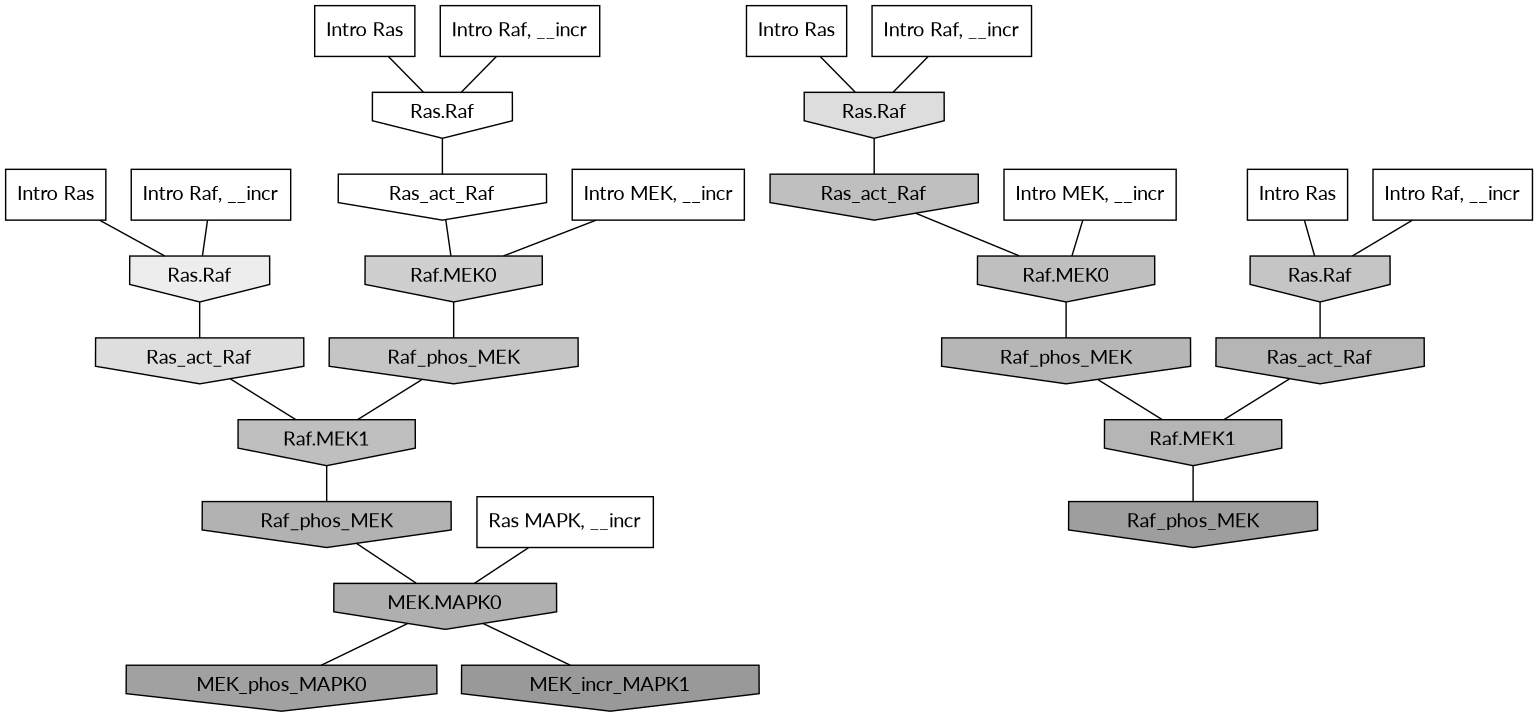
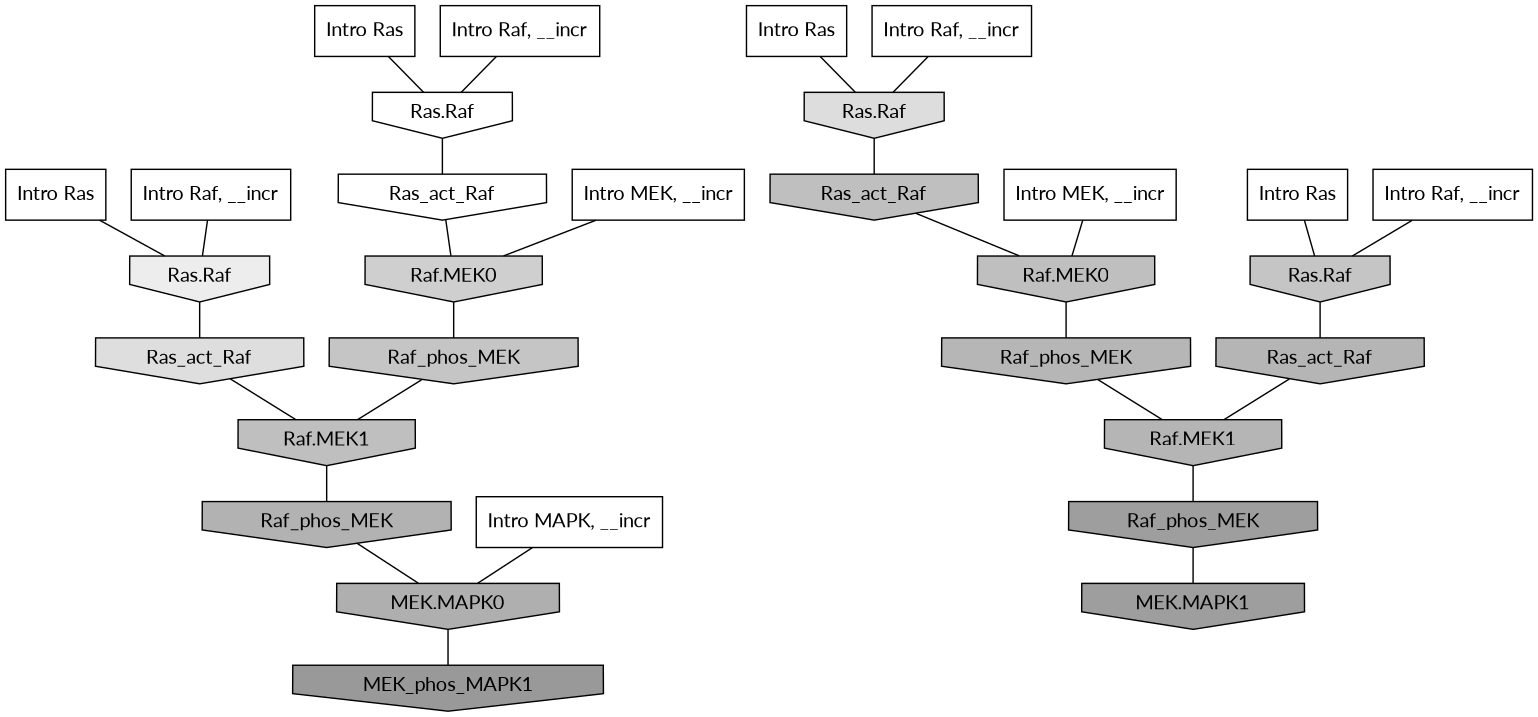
(565, 522) -> (569, 522)
none -> (1193, 604)
(282, 686) -> none
(610, 686) -> (448, 686)
